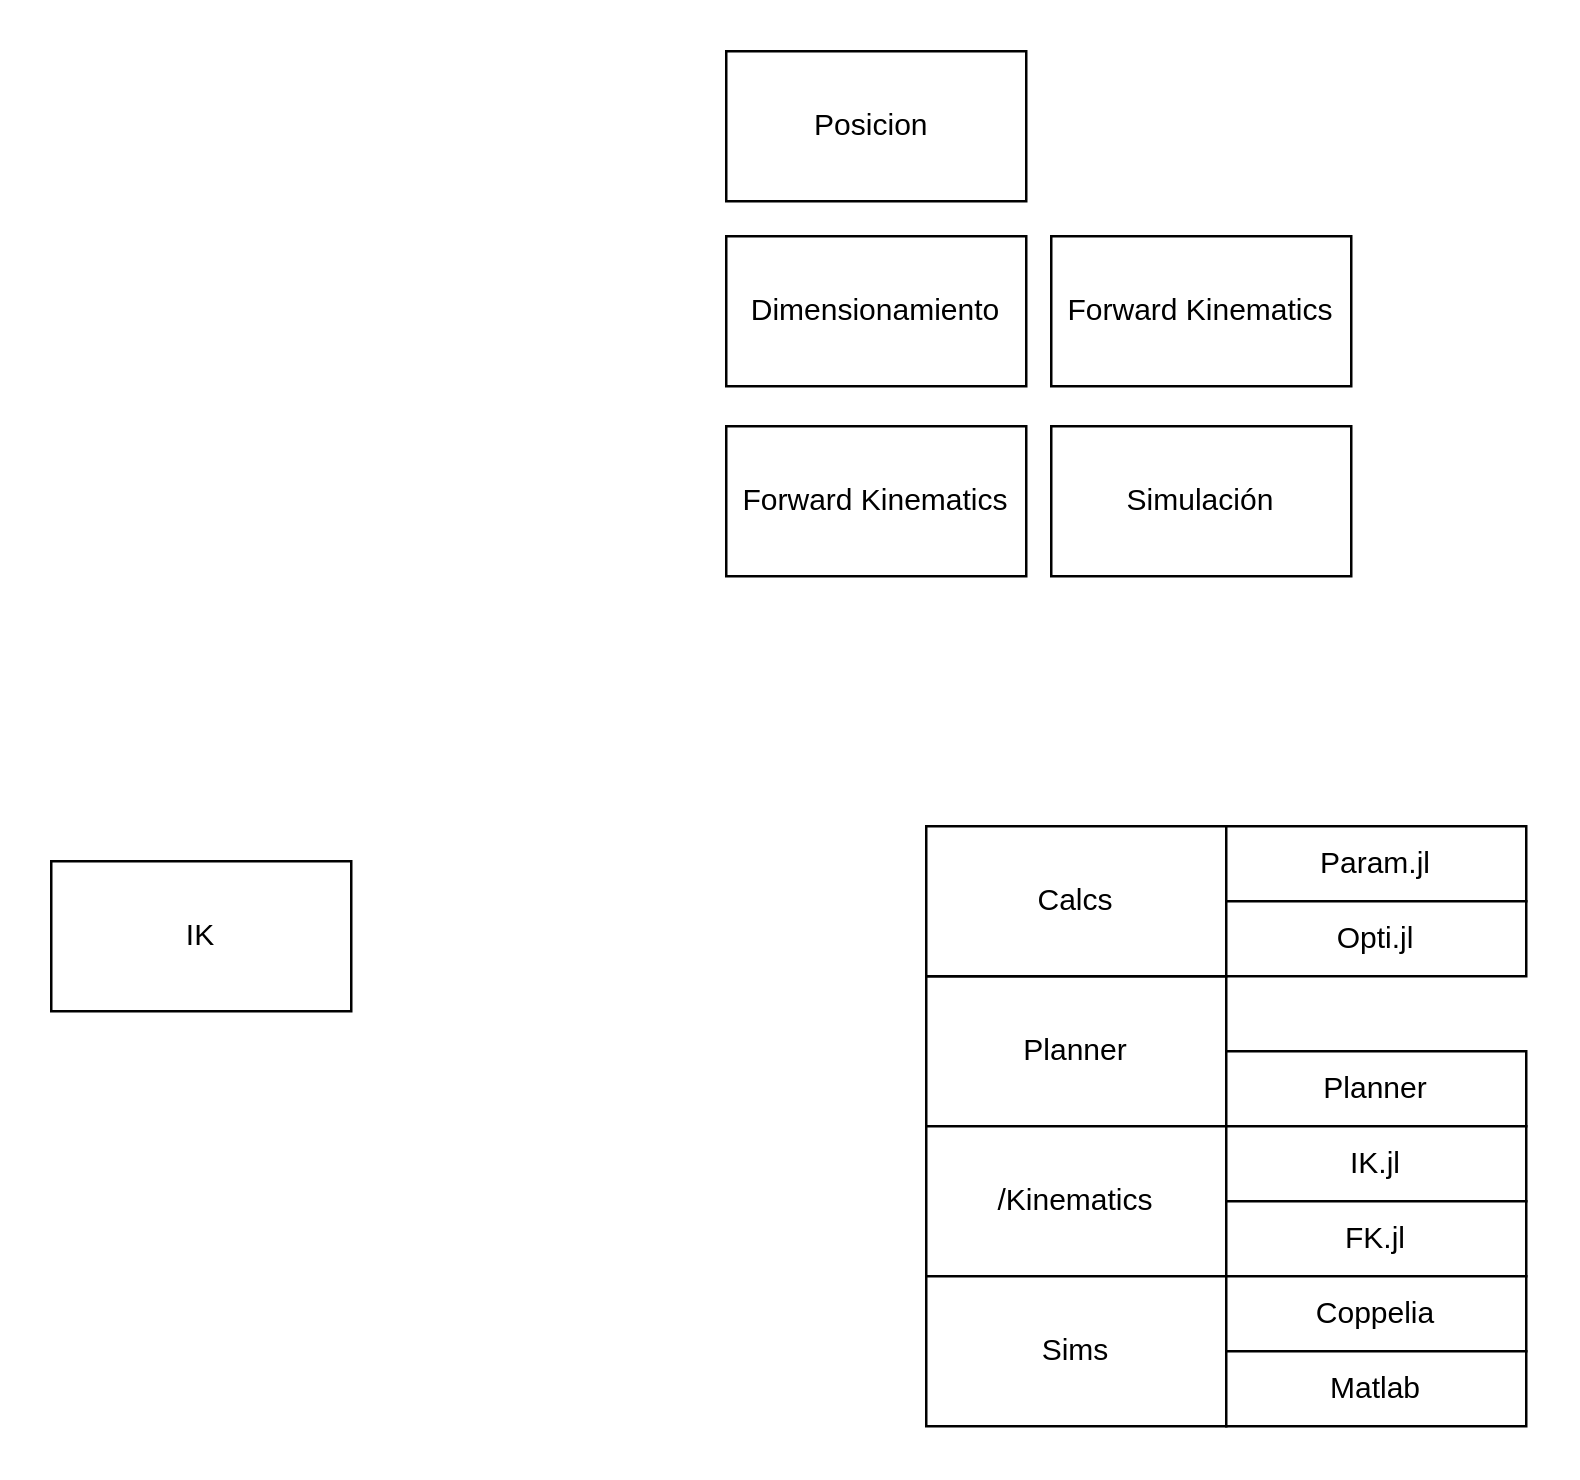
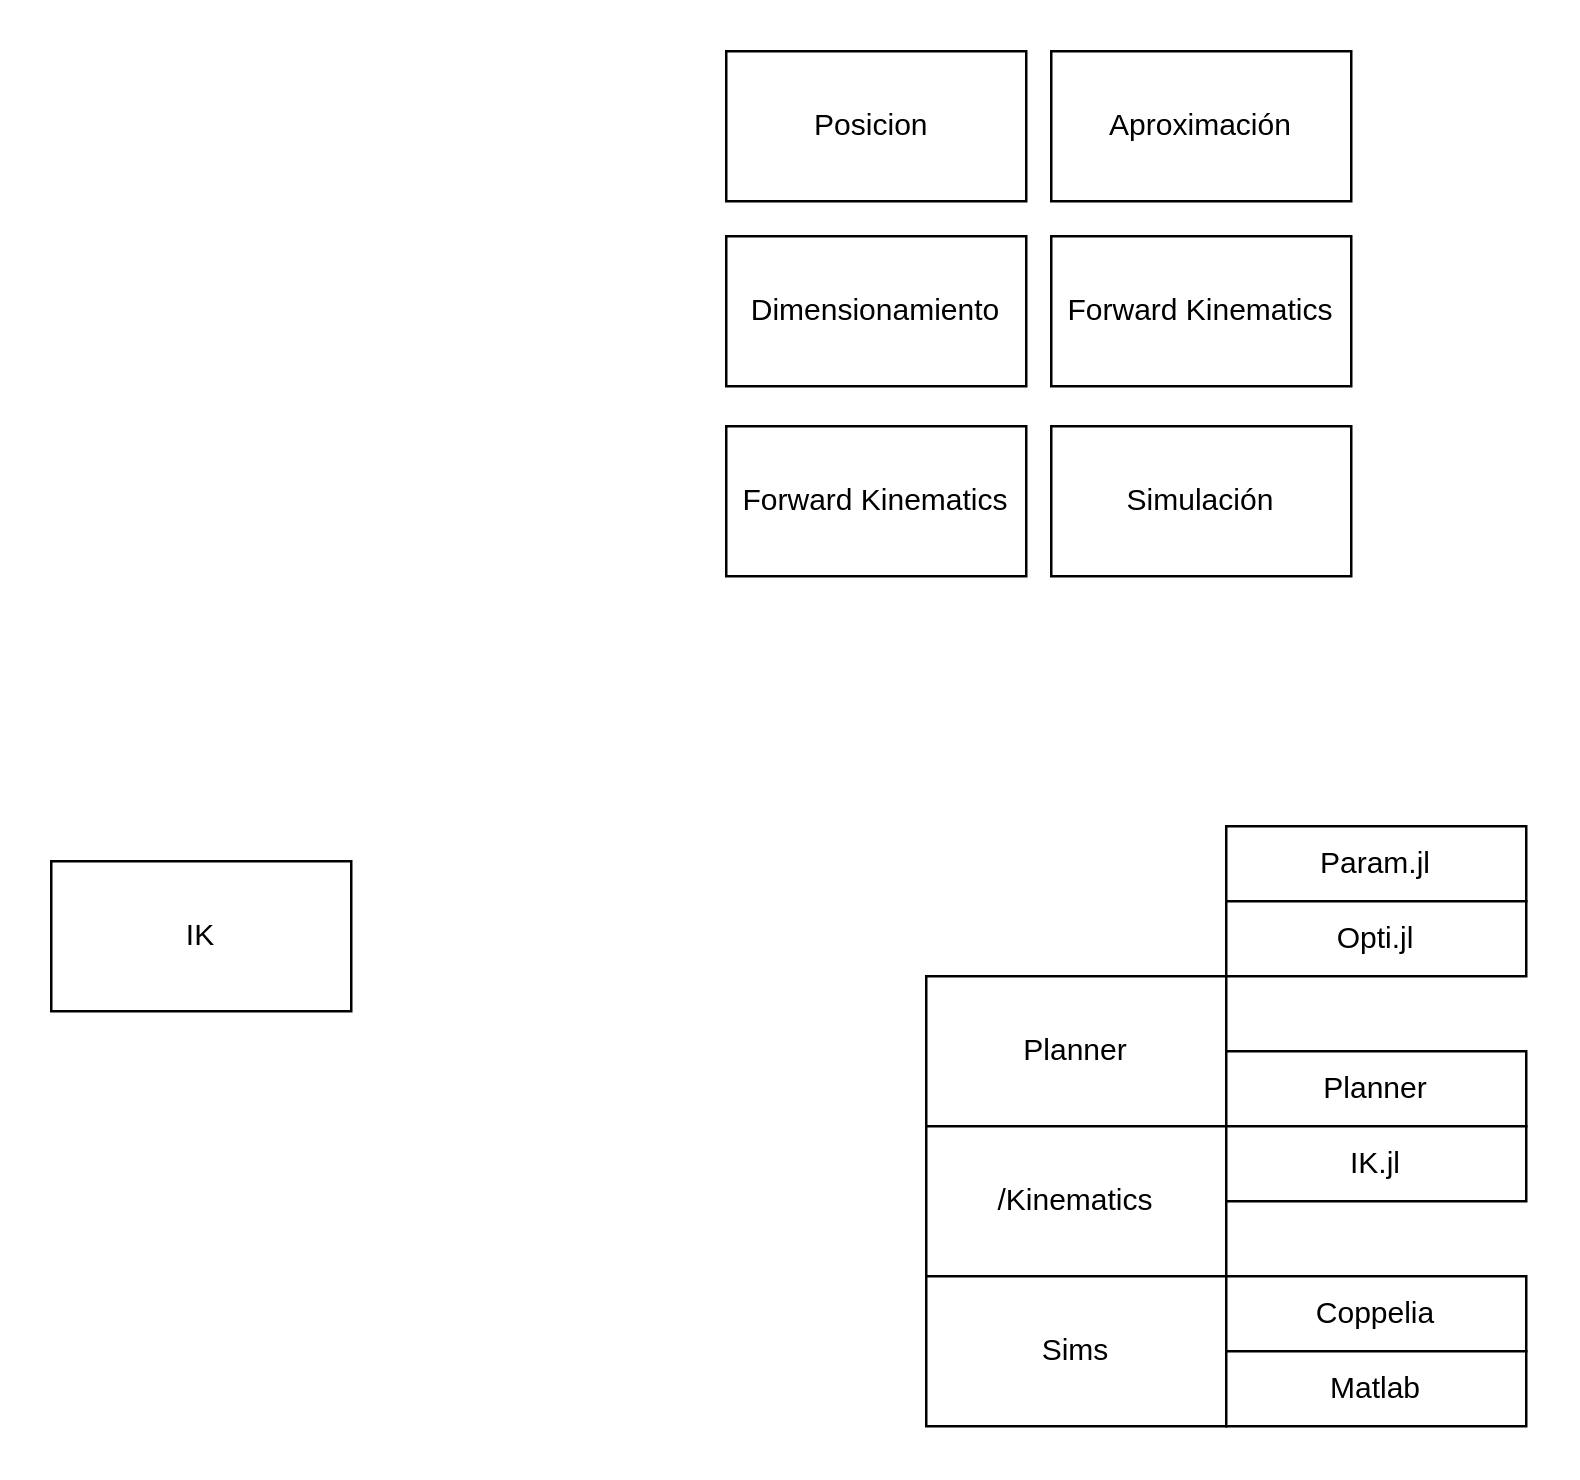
none -> (1201, 126)
(1076, 901) -> none
(1376, 1239) -> none
